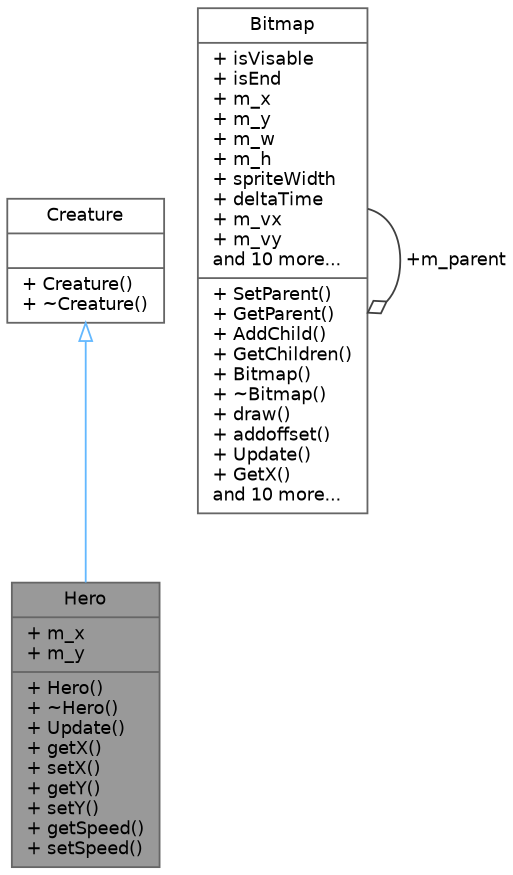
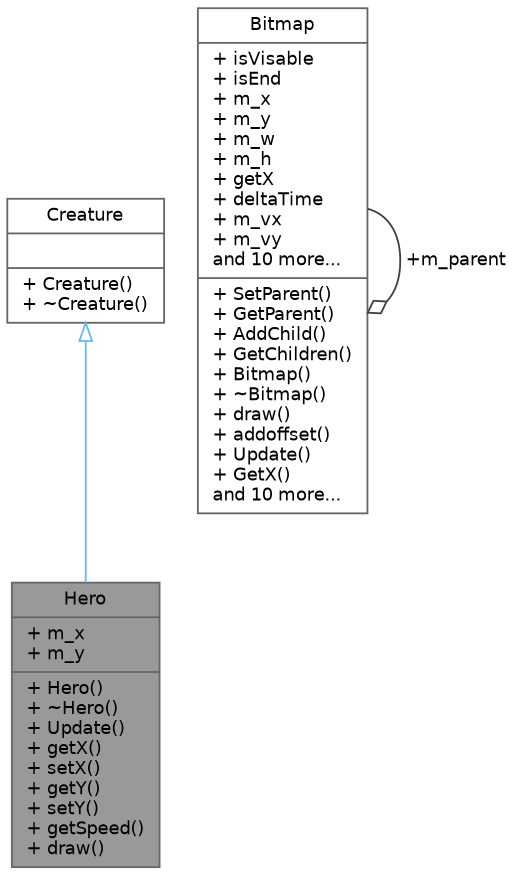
(274, 180) -> (243, 180)
(85, 849) -> (66, 849)
